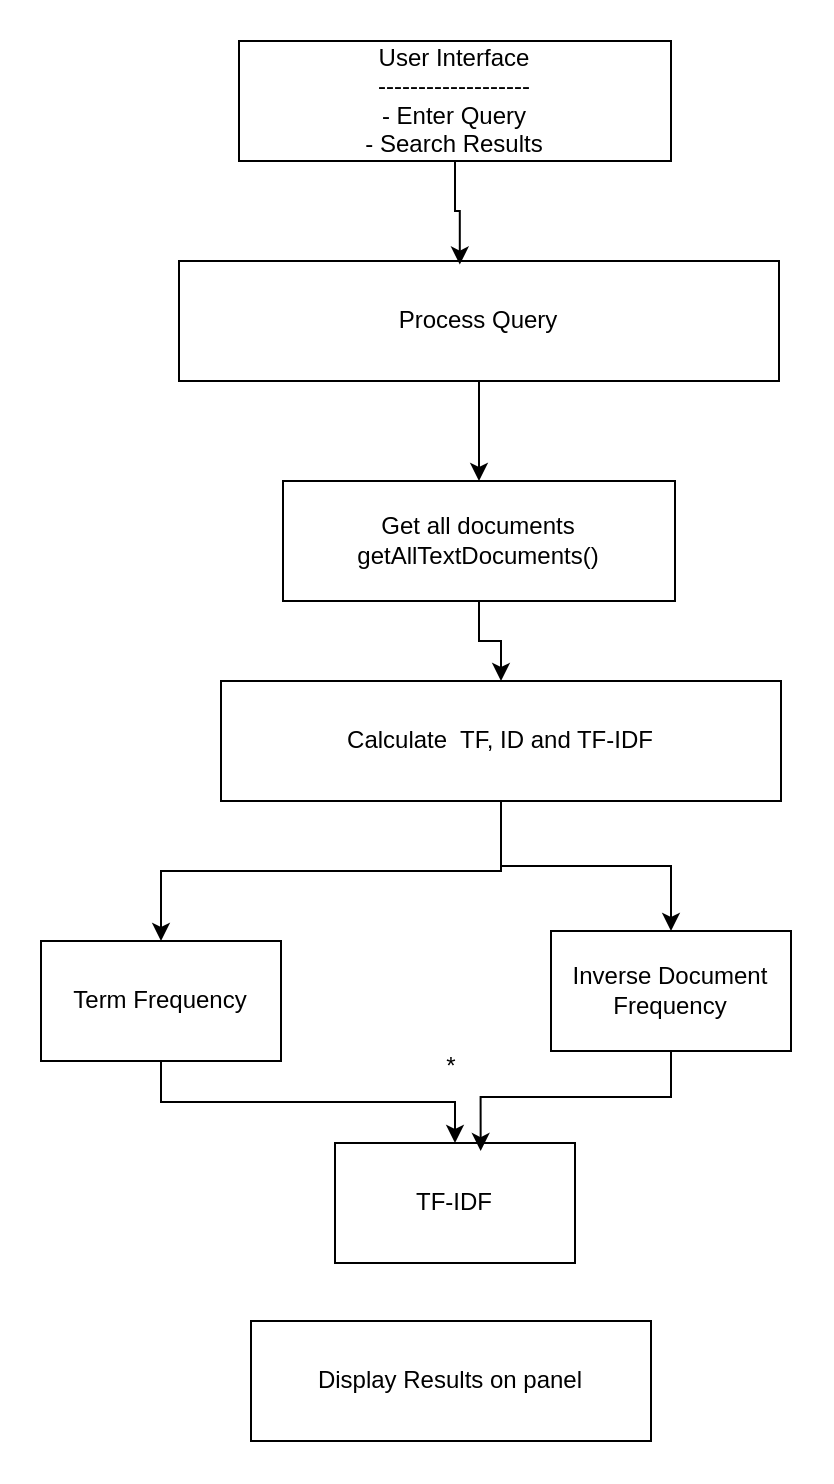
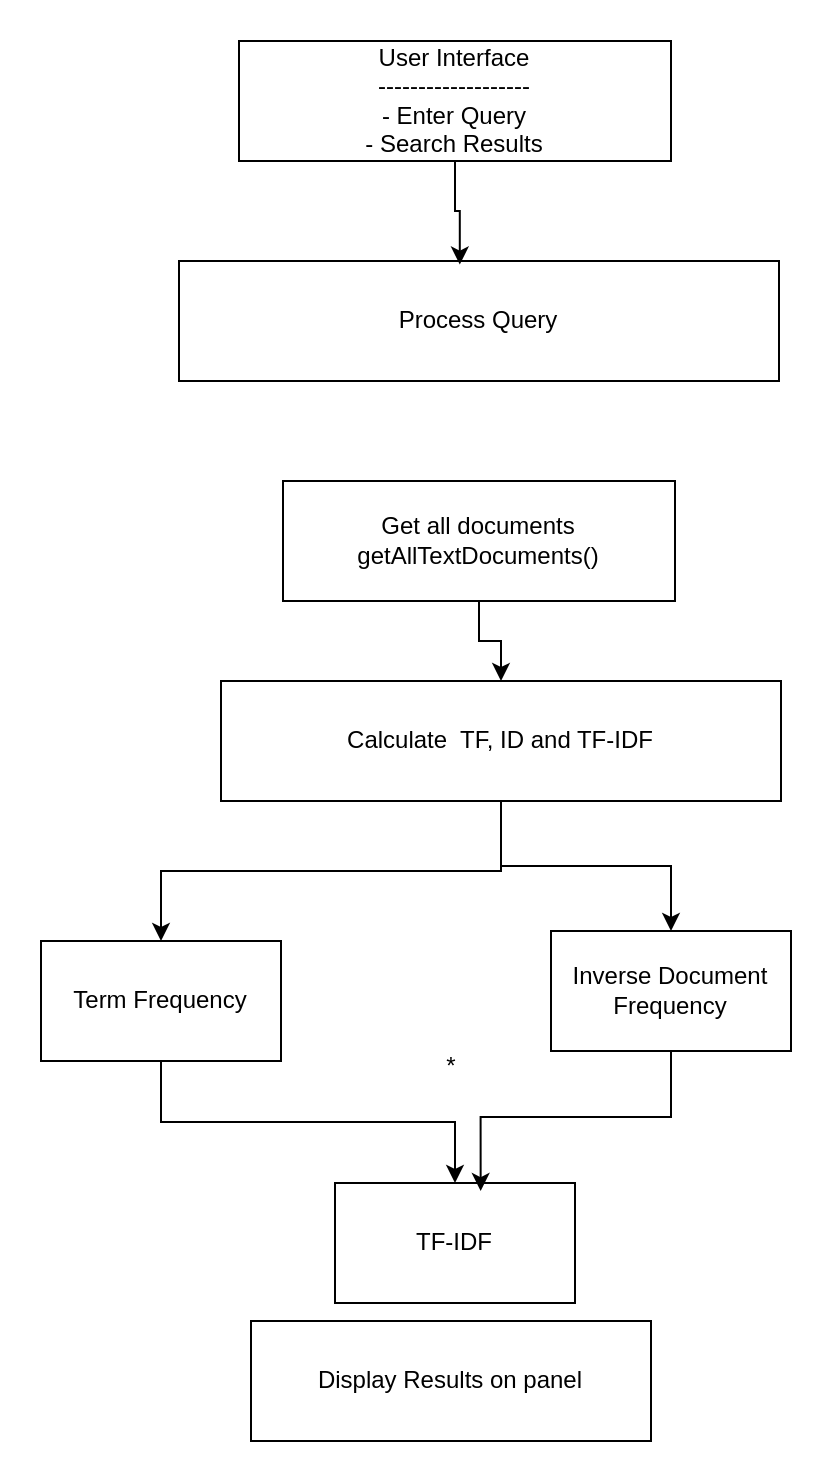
(479, 424) -> none
(455, 1203) -> (455, 1243)
